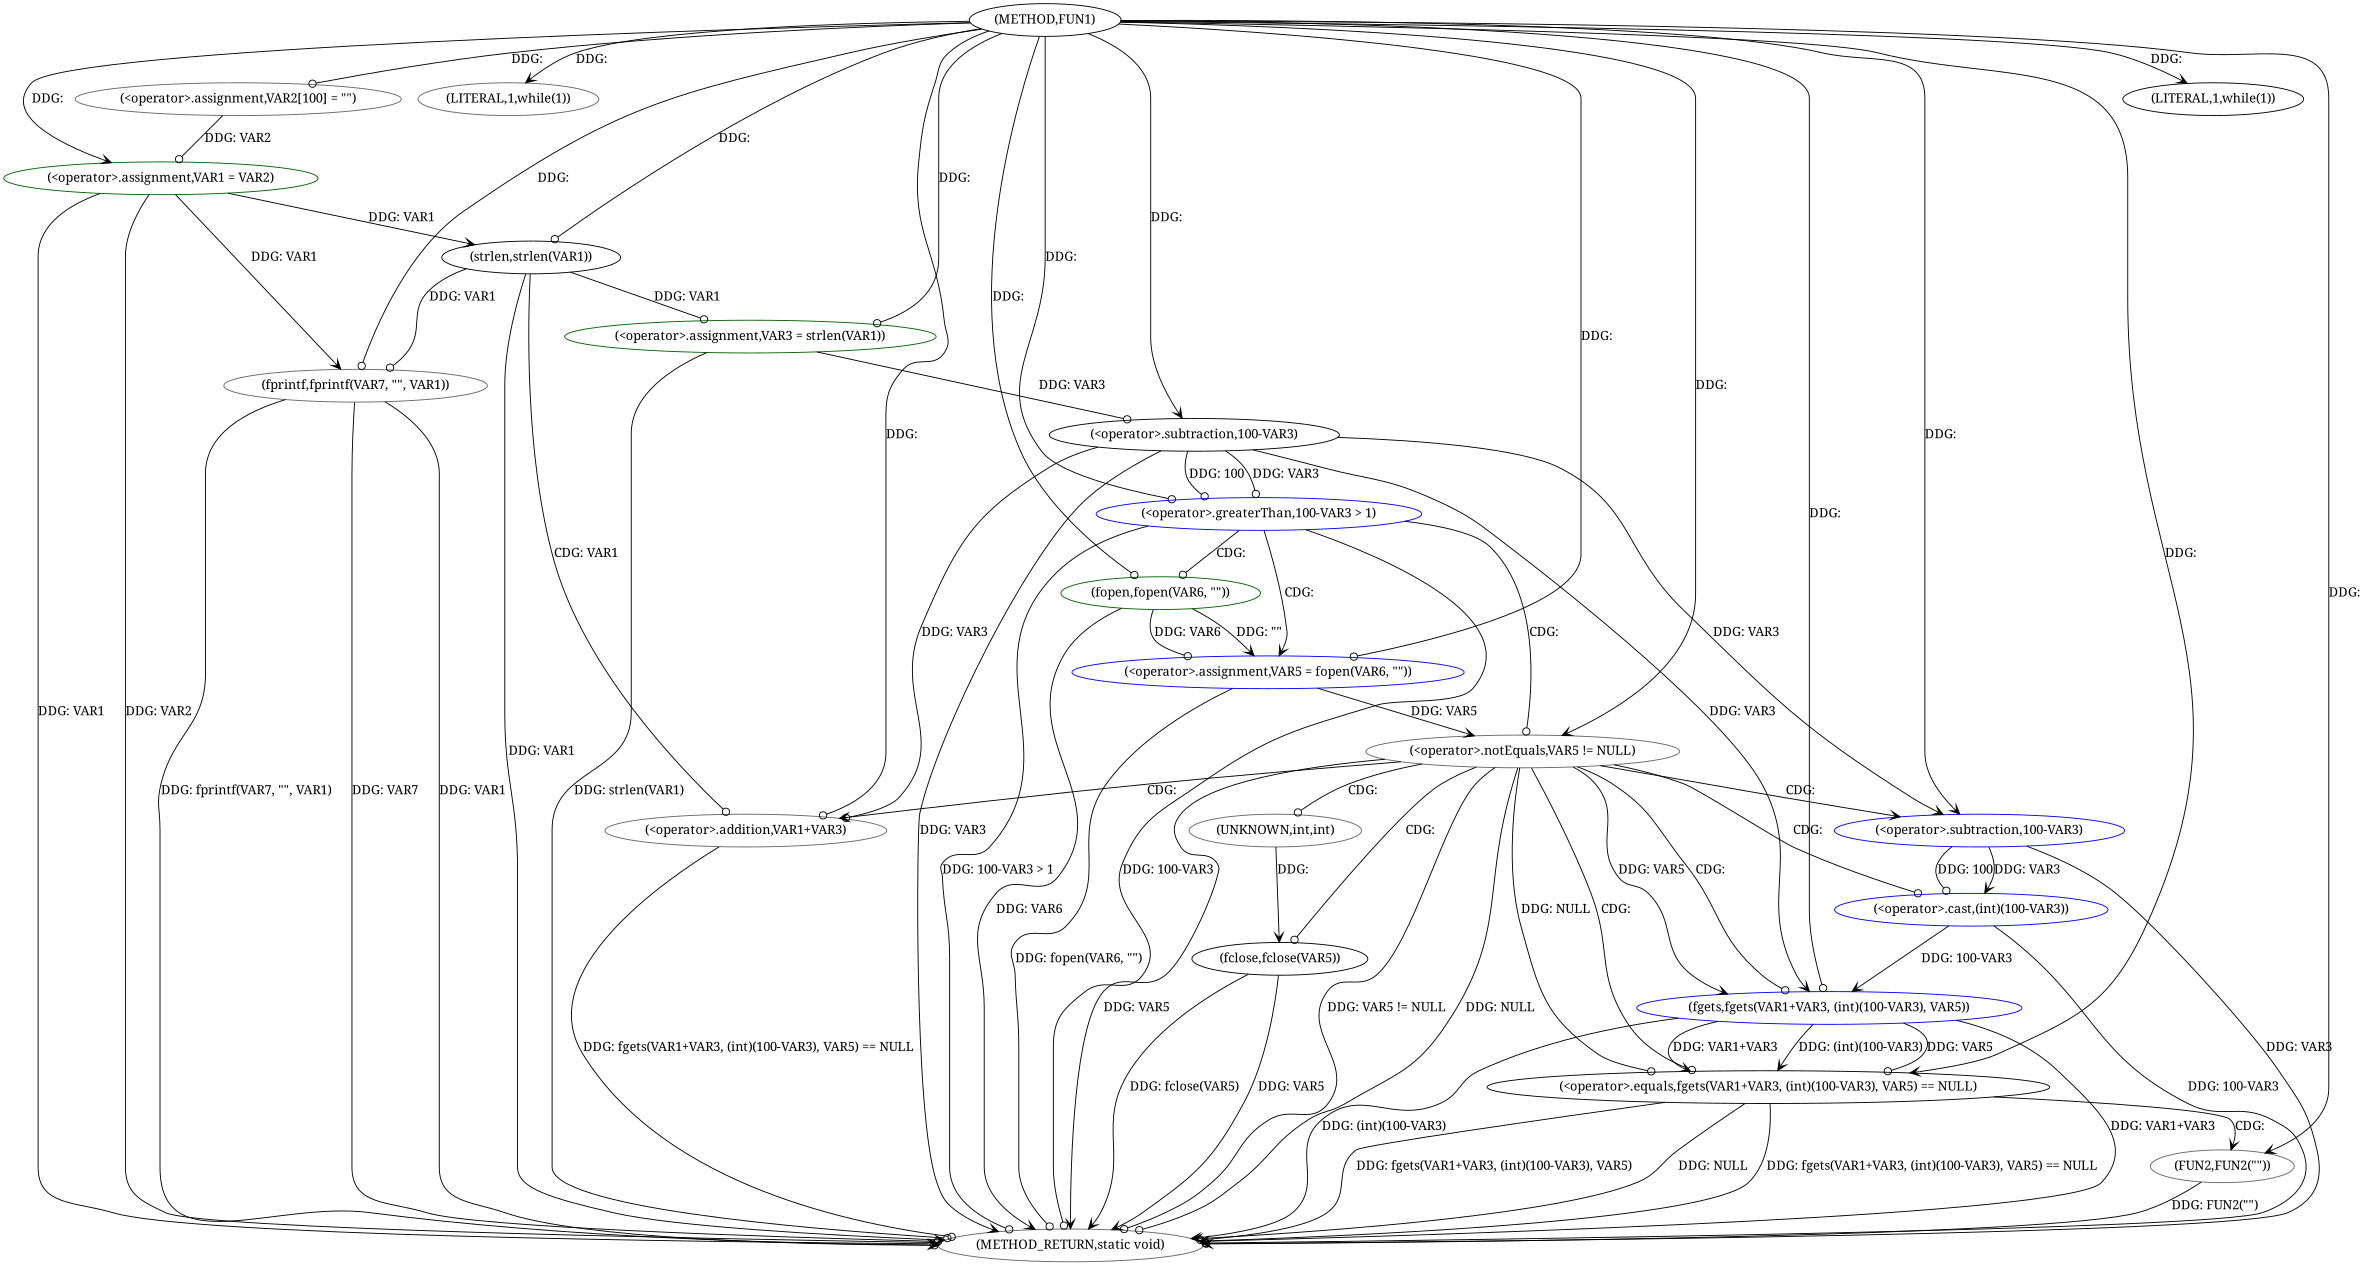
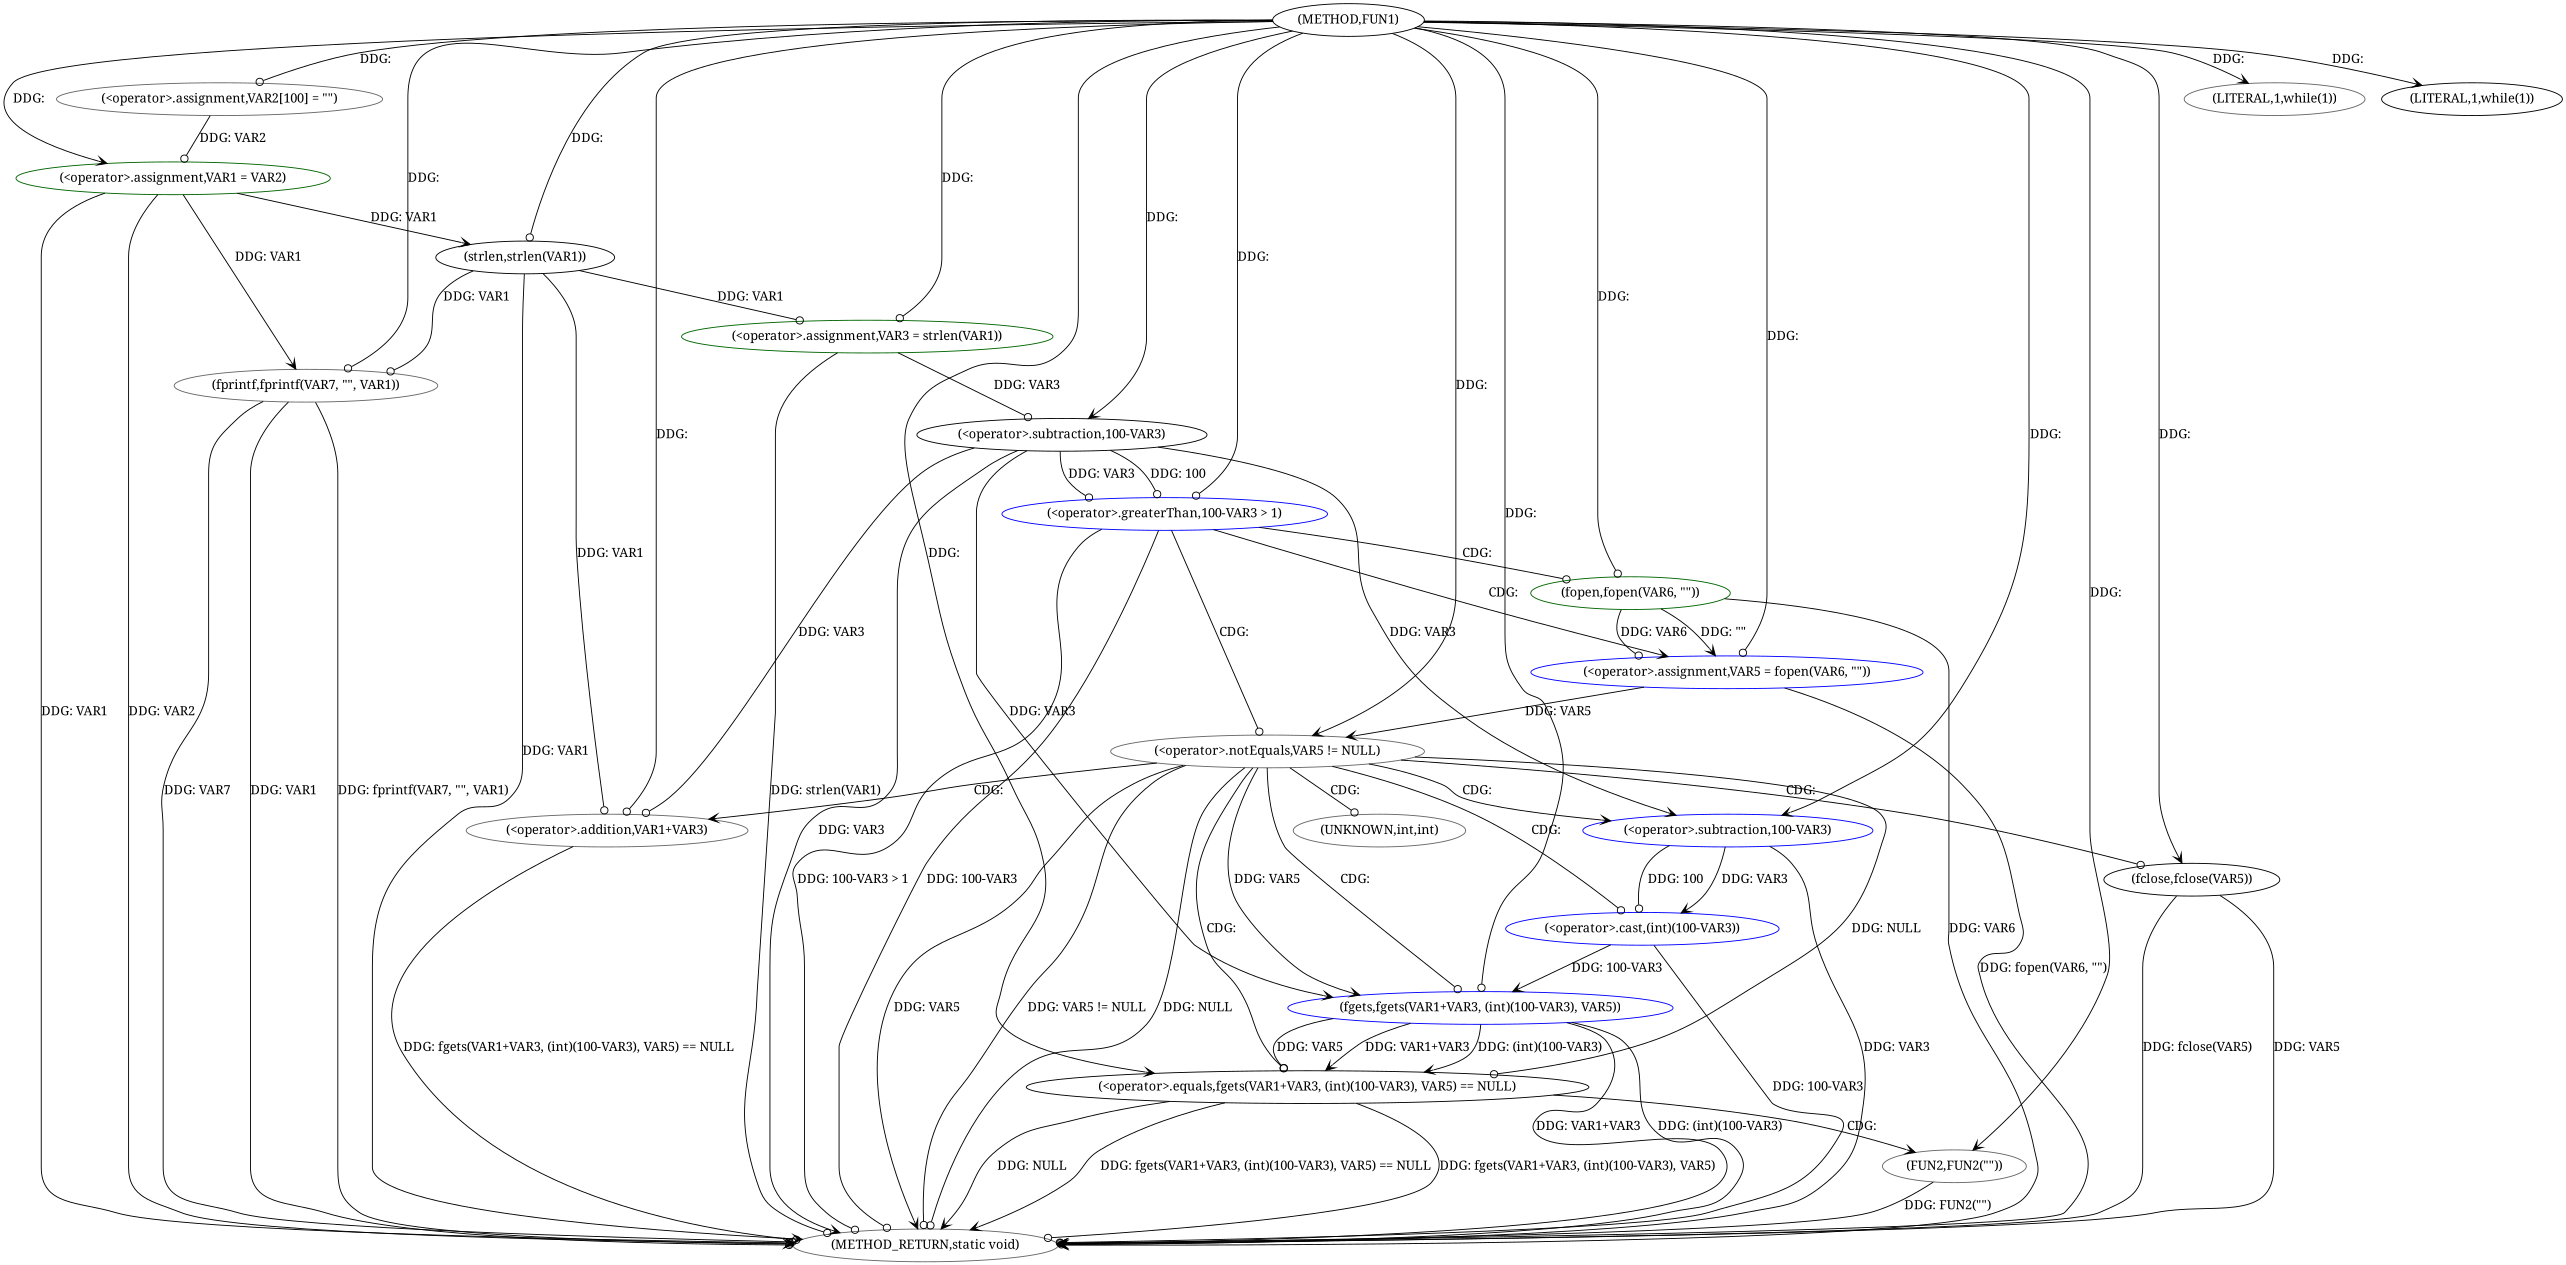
(586, 554) -> (610, 554)
(1277, 890) -> (2159, 99)
